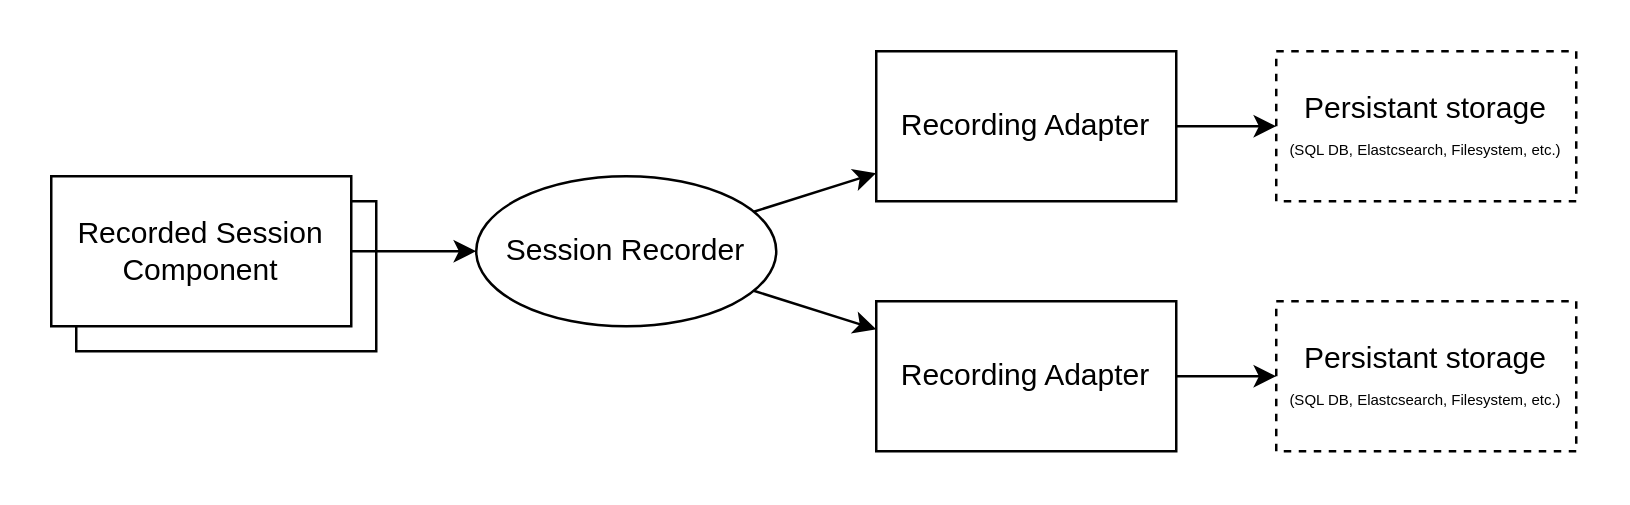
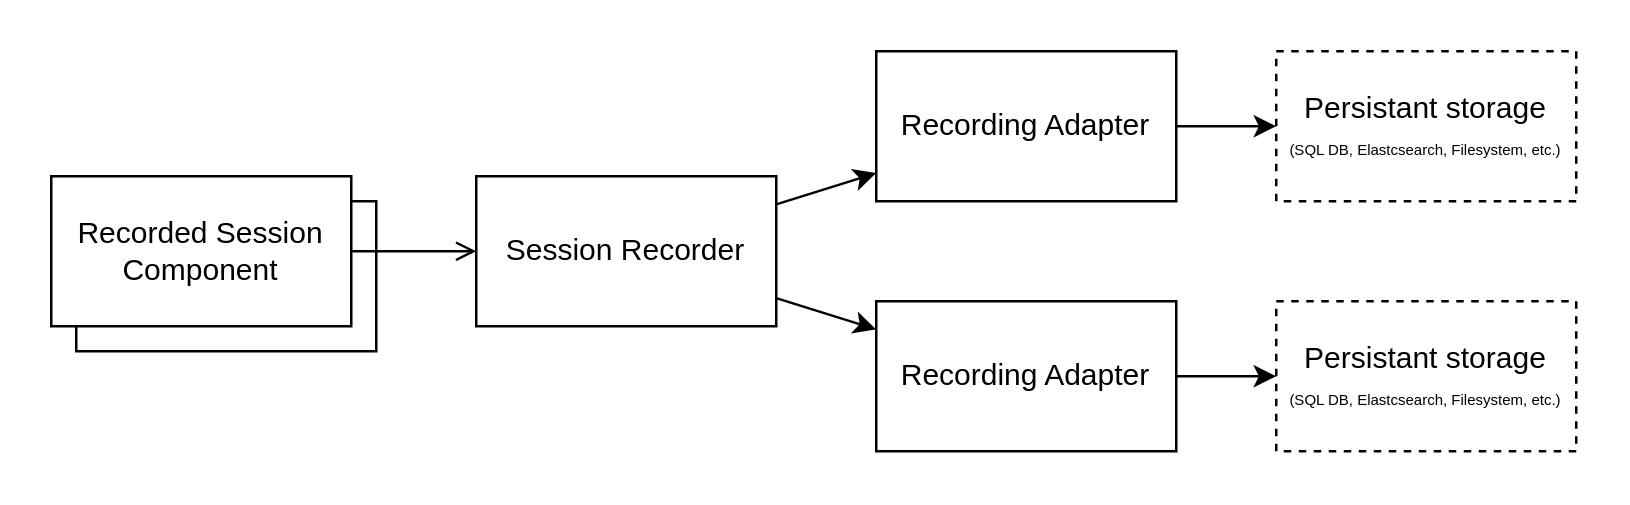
(458, 251) -> (462, 251)
(626, 251) -> (626, 251)
